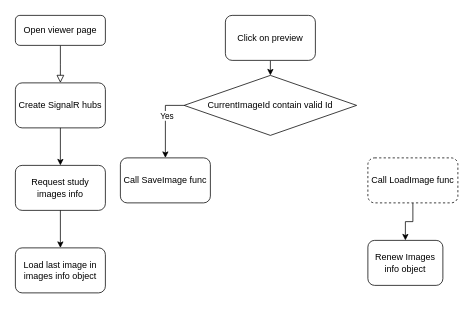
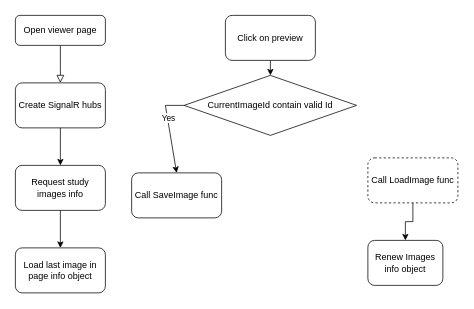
(165, 180) -> (177, 195)
(60, 270) -> (60, 270)
